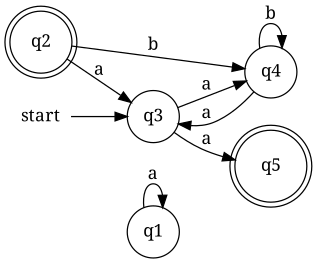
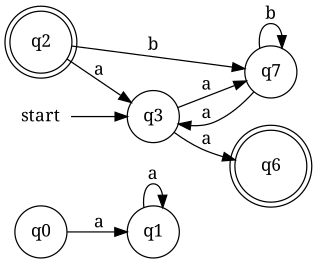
(271, 72) -> (271, 72)
(271, 166) -> (271, 166)
none -> (41, 232)
